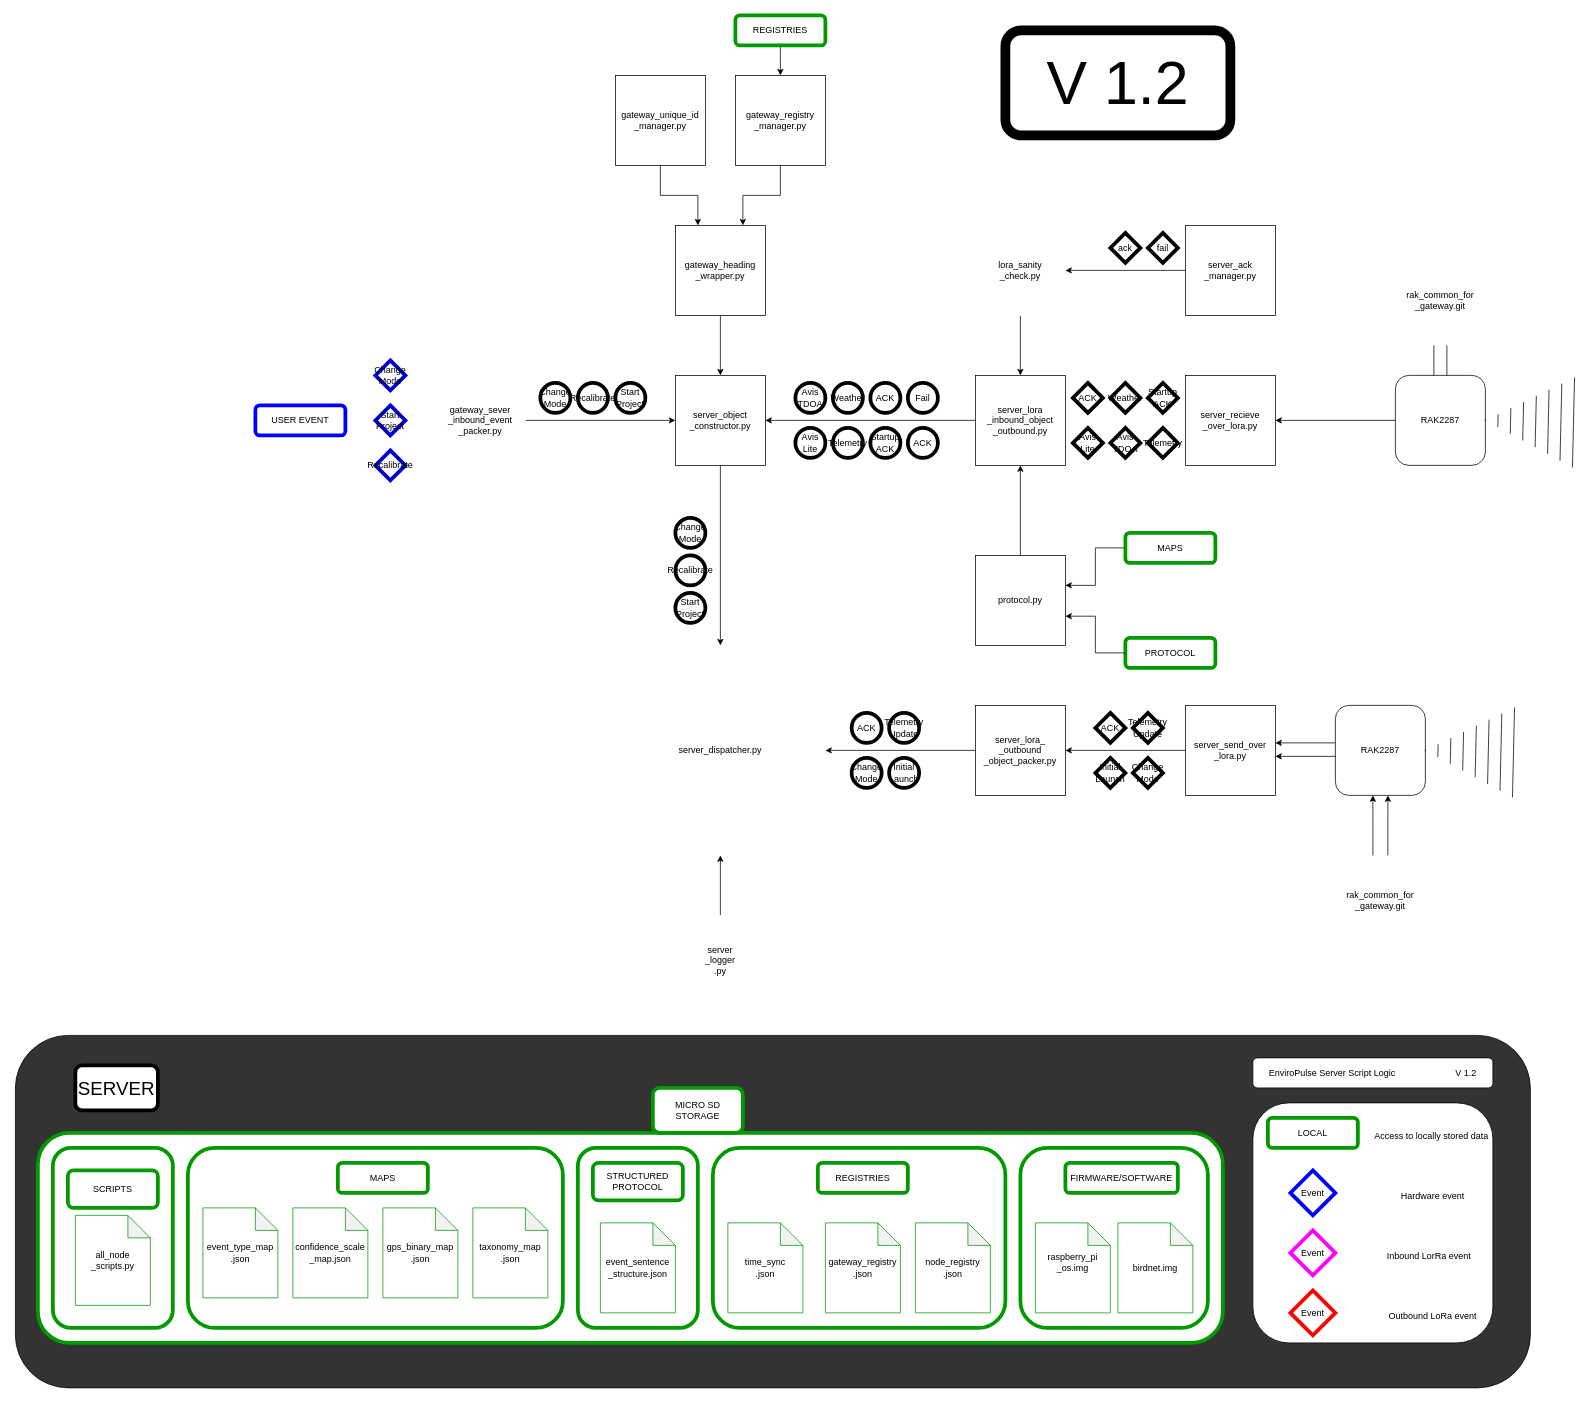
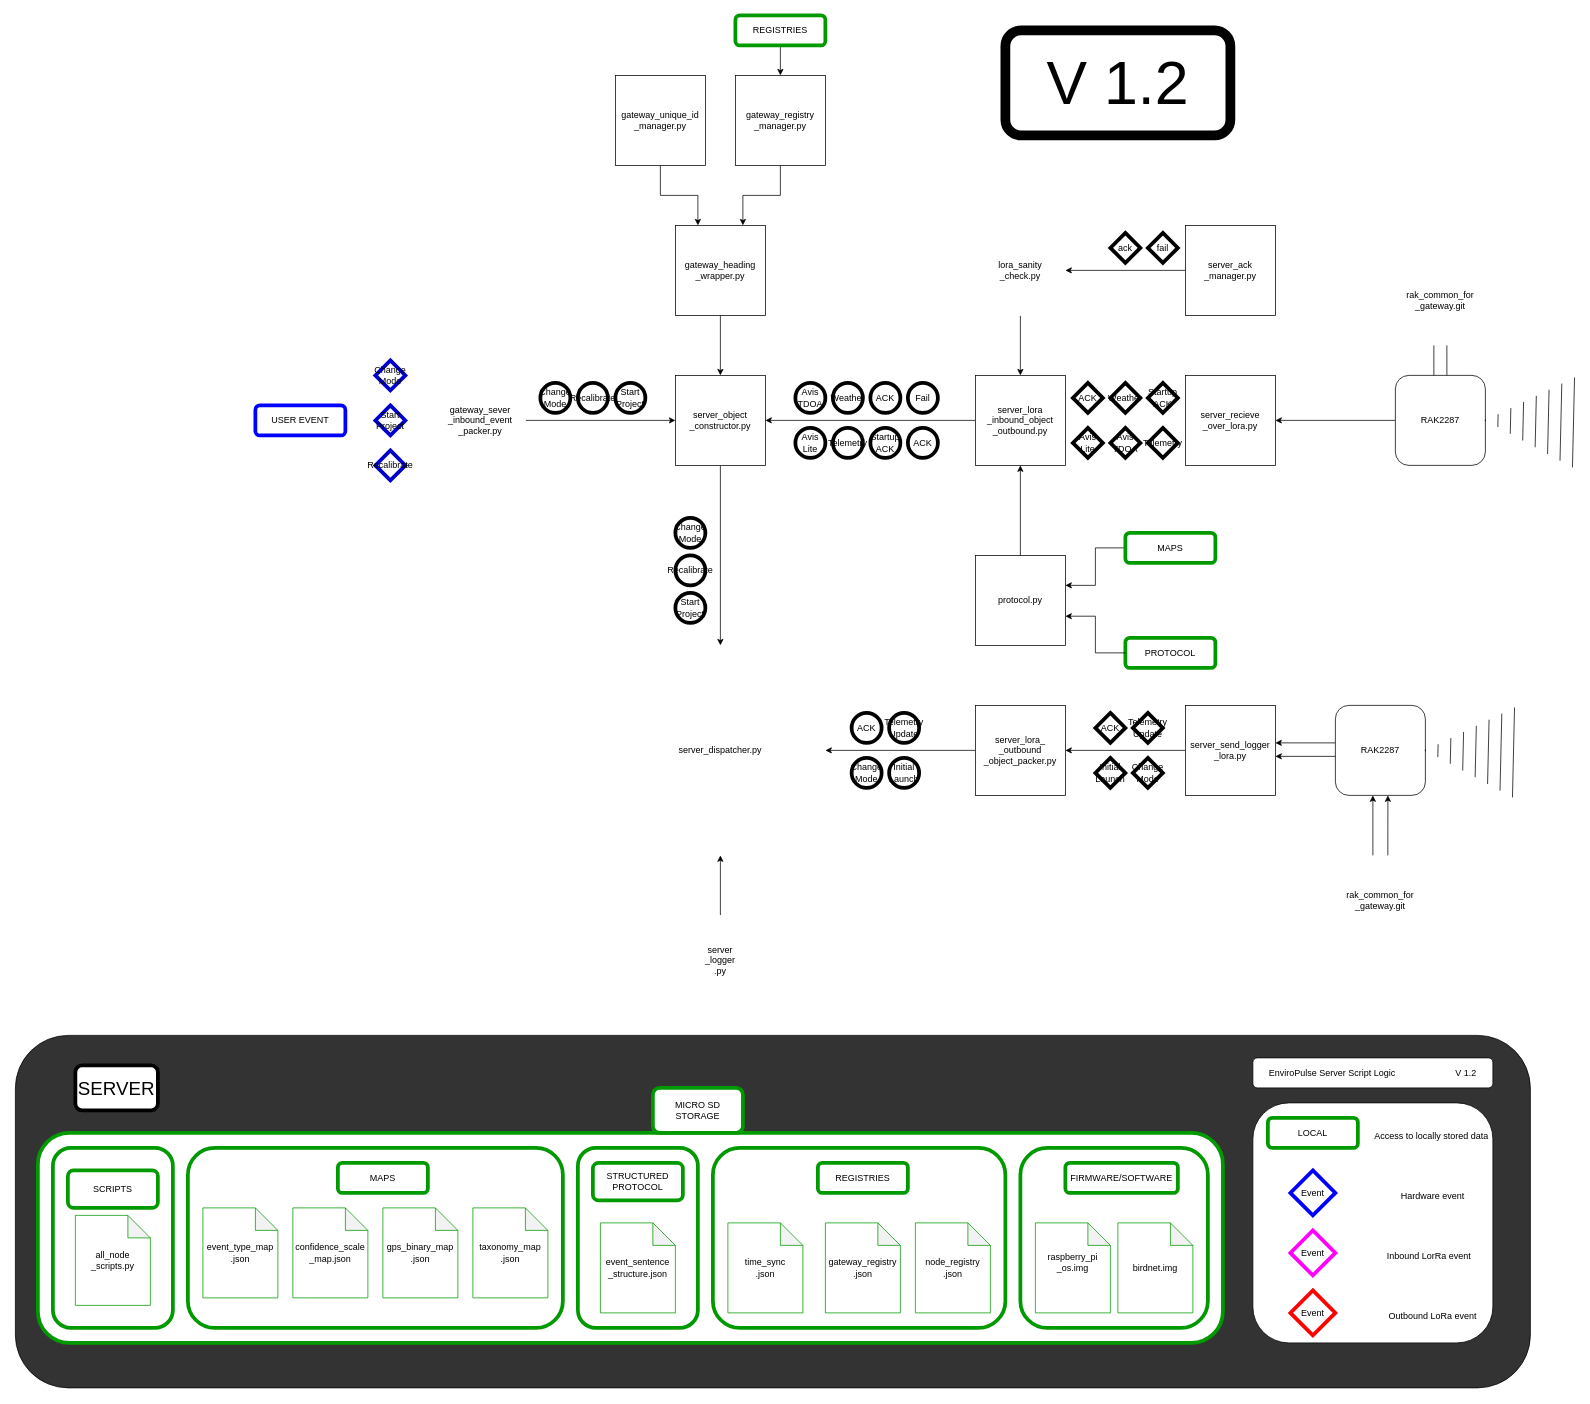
(1230, 750) -> (1230, 750)
